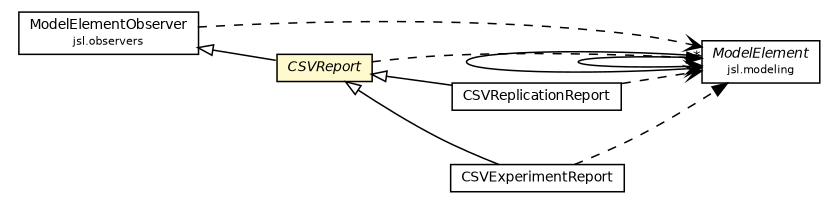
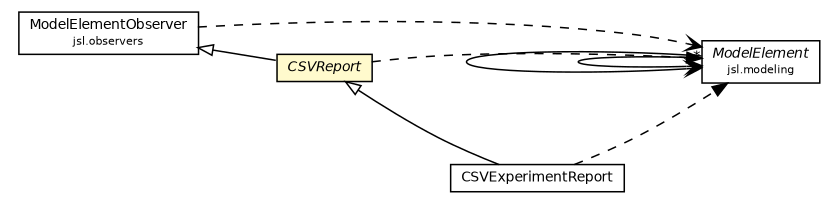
(537, 97) -> none
